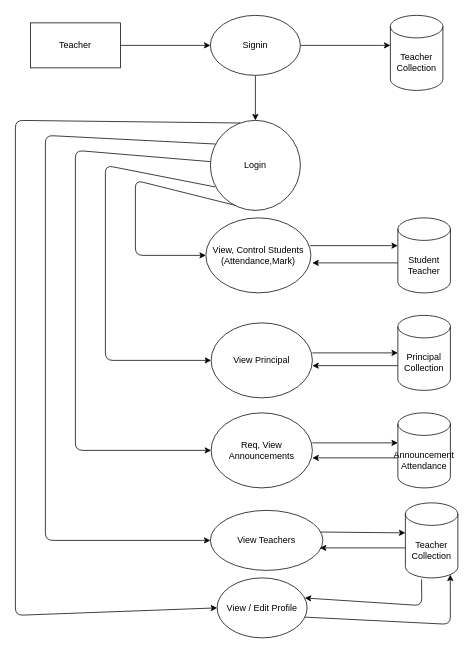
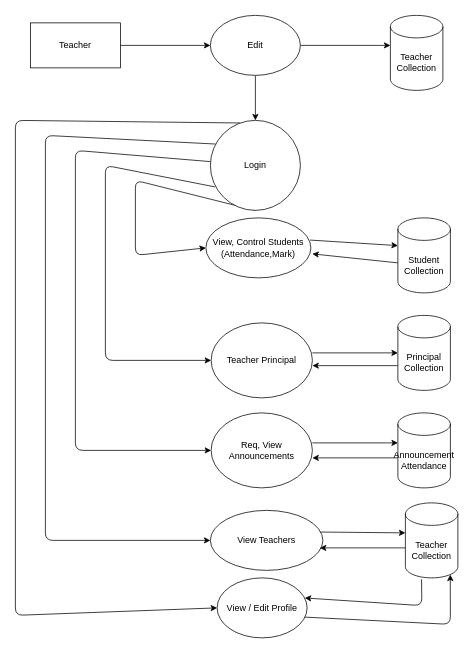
(255, 45) -> (255, 45)
(258, 255) -> (258, 248)
(424, 265) -> (424, 265)
(262, 360) -> (262, 360)
